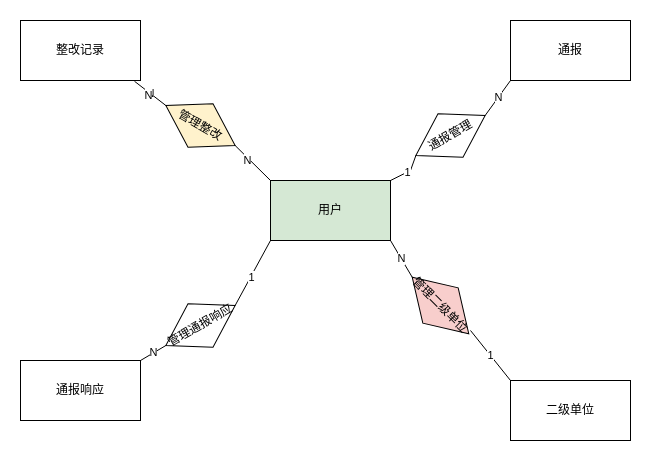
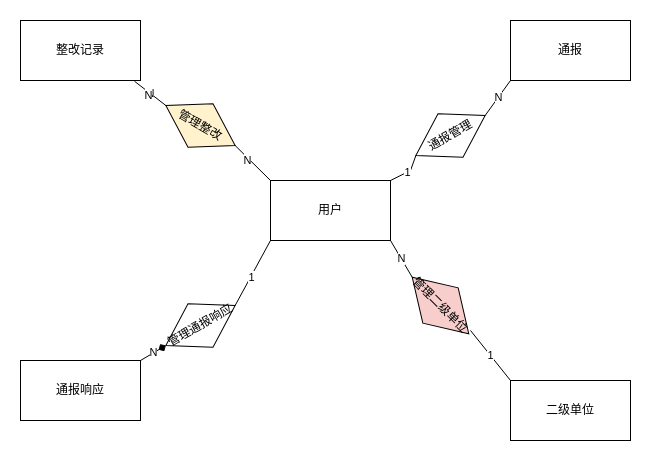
(331, 211) -> (331, 211)
(161, 348) -> (158, 350)
